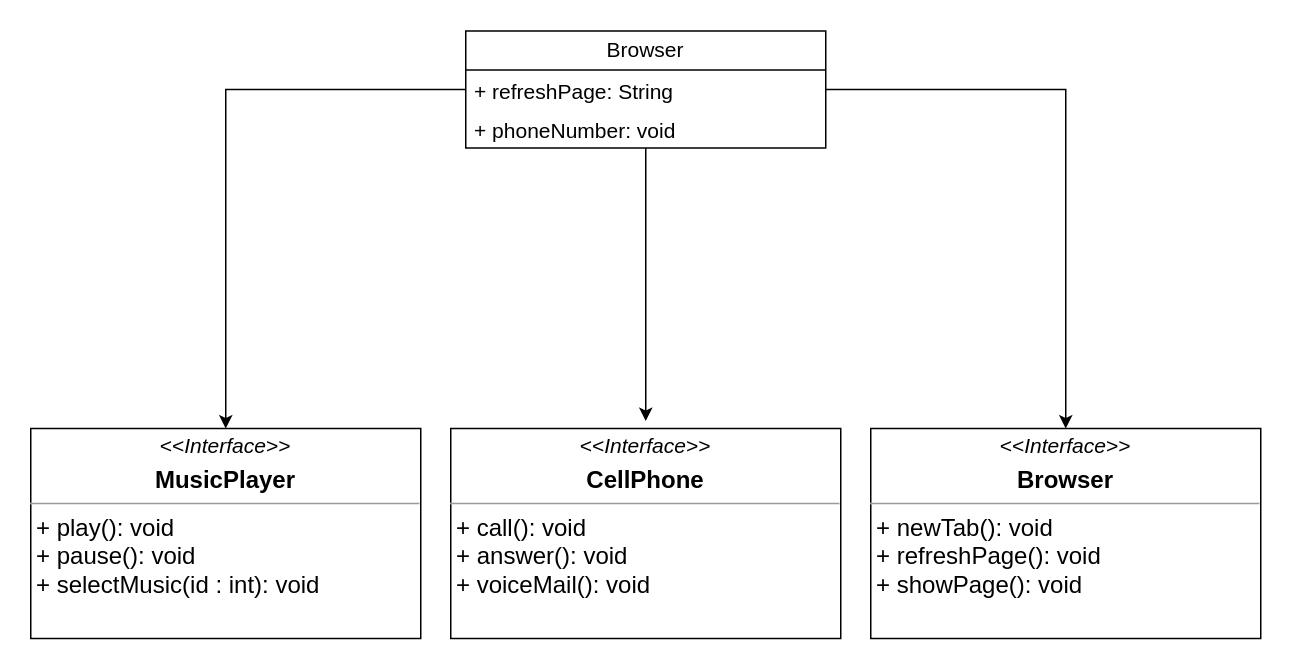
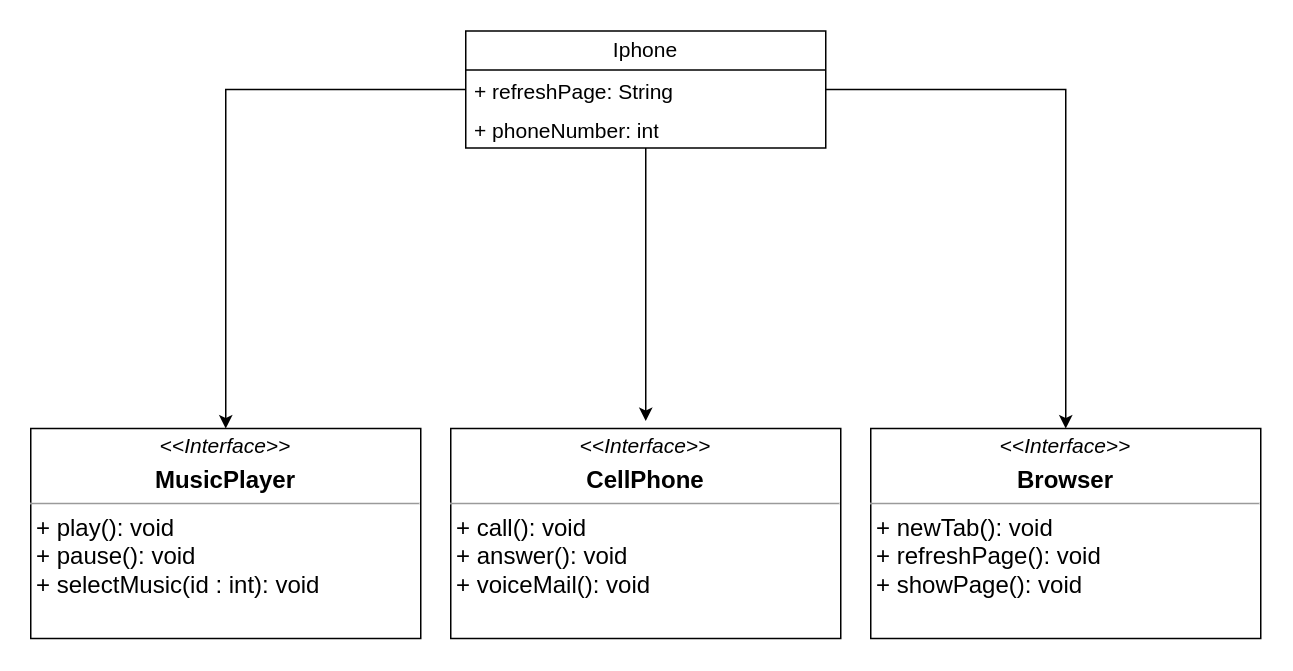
(646, 50) -> (646, 50)
(561, 130) -> (556, 130)
